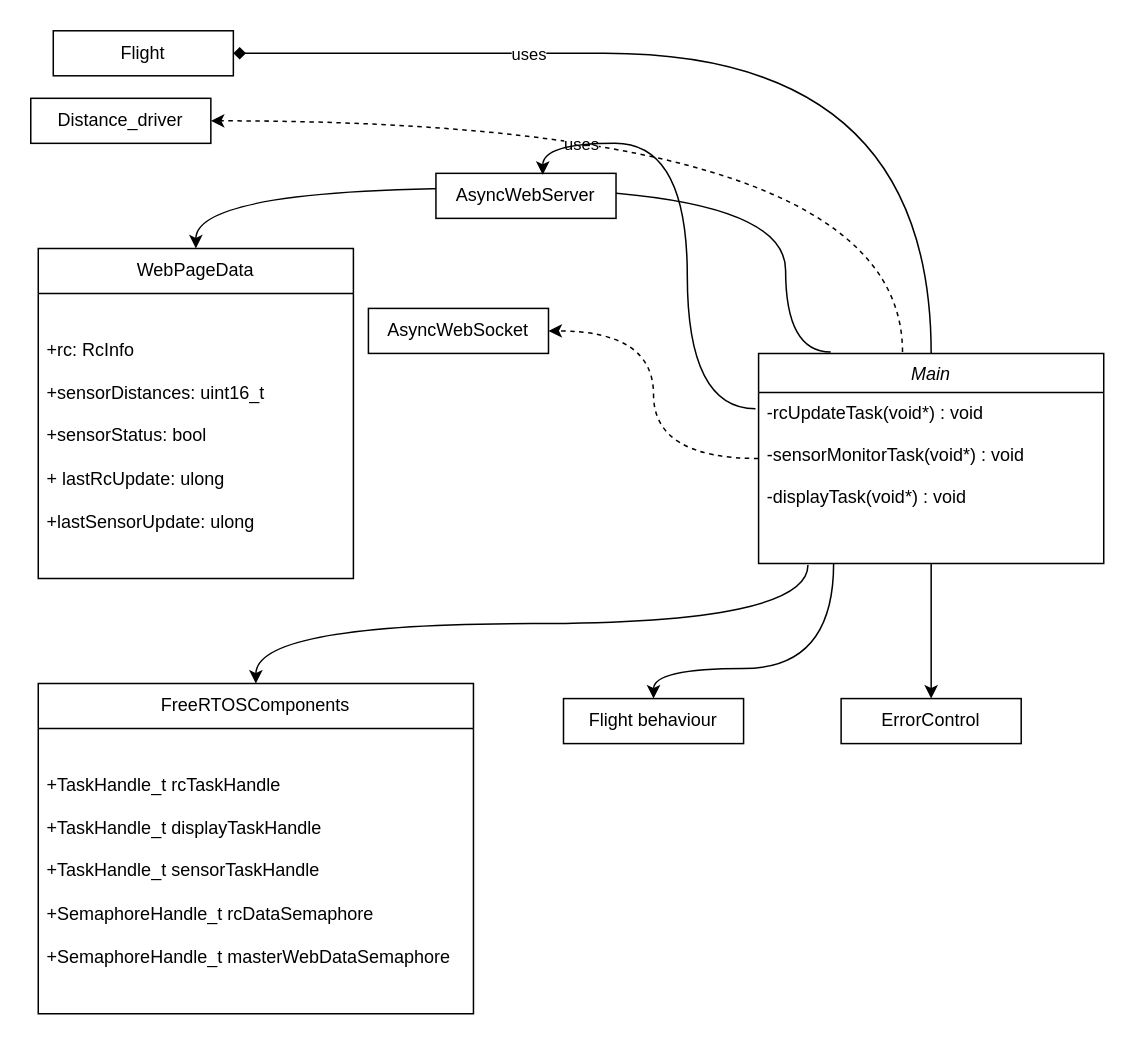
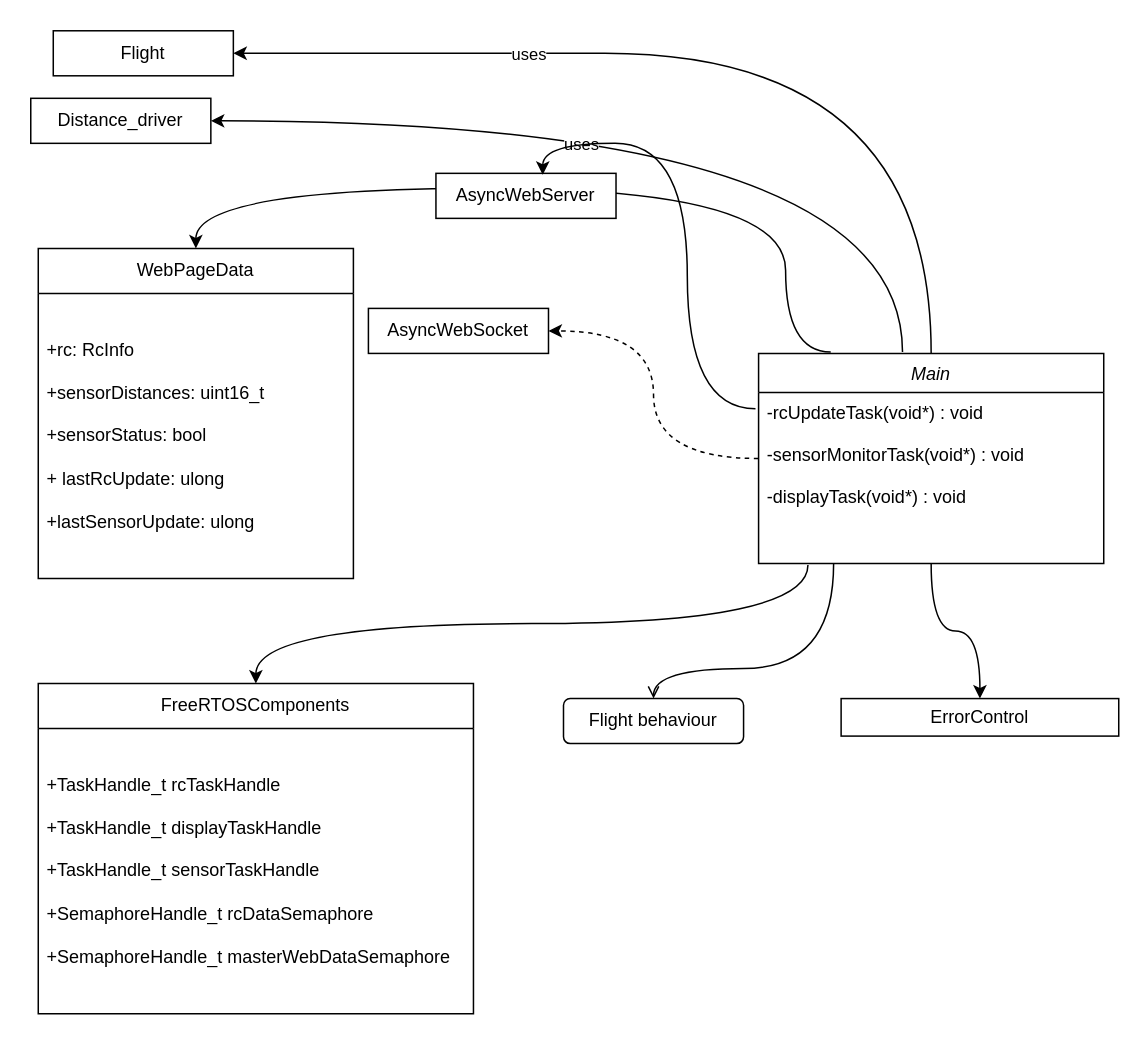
(246, 53) -> (245, 53)
(393, 126) -> (393, 126)
(677, 673) -> (675, 675)
(653, 721) -> (653, 721)
(931, 721) -> (980, 717)
